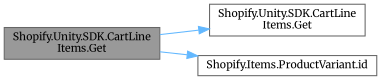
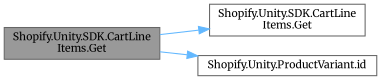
(287, 66) -> (287, 66)
